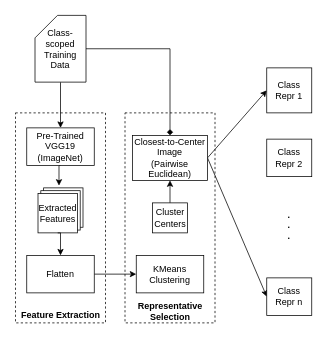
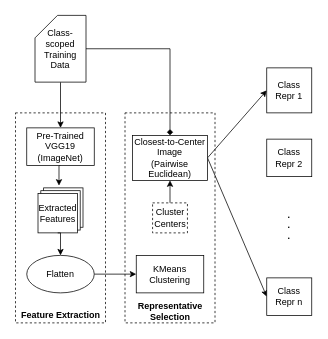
(170, 218) -> (170, 218)
(60, 274) -> (60, 274)
